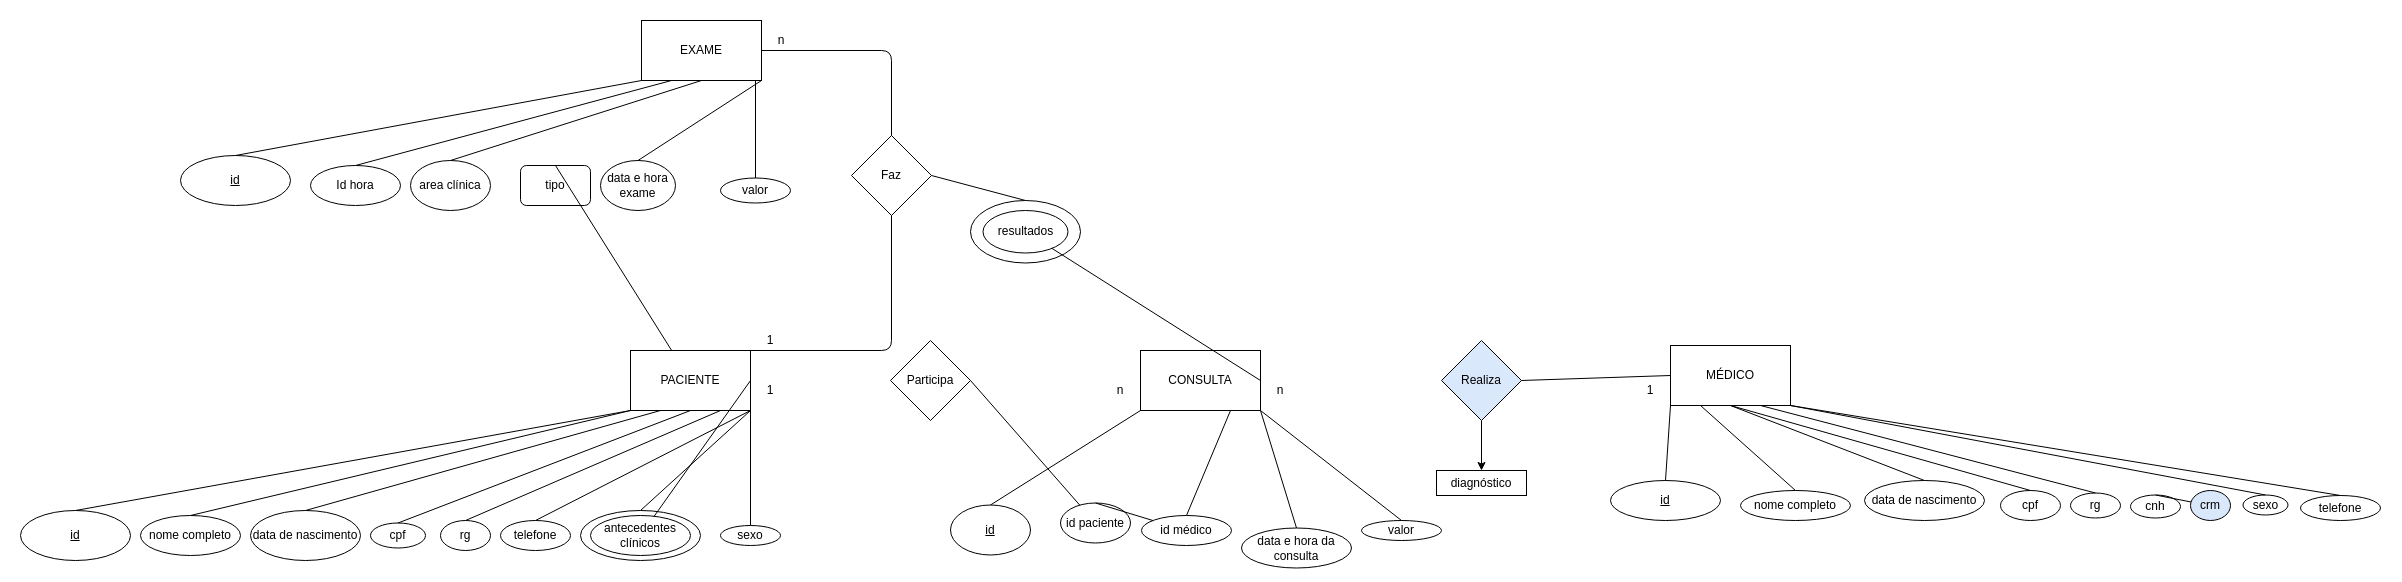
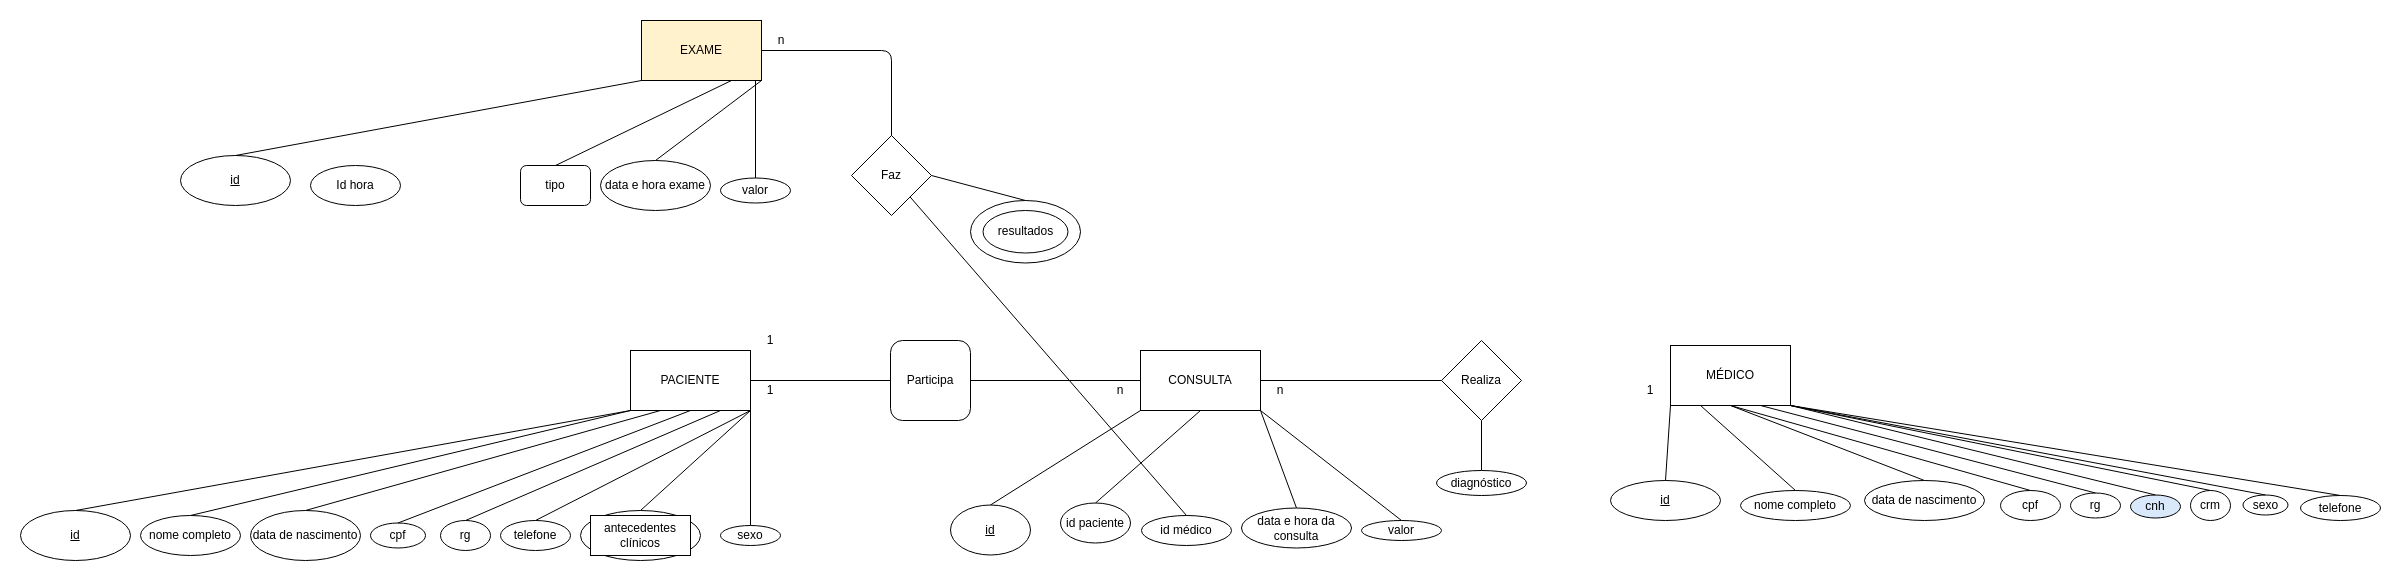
(702, 51) -> (702, 51)
(576, 121) -> none
(513, 123) -> none
(451, 186) -> none
(638, 186) -> (656, 186)
(614, 258) -> (643, 123)
(1156, 314) -> (1351, 381)
(885, 350) -> none
(1596, 378) -> none
(931, 381) -> (931, 381)
(1482, 381) -> (1482, 381)
(724, 417) -> (821, 381)
(1025, 442) -> (1056, 381)
none -> (2022, 452)
(1482, 462) -> (1482, 464)
(1208, 463) -> (1049, 357)
(1482, 483) -> (1482, 483)
(2175, 499) -> (1977, 451)
(2211, 506) -> (2211, 506)
(2156, 507) -> (2156, 507)
(1123, 511) -> (1148, 457)
(641, 536) -> (641, 536)
(1297, 548) -> (1297, 528)
